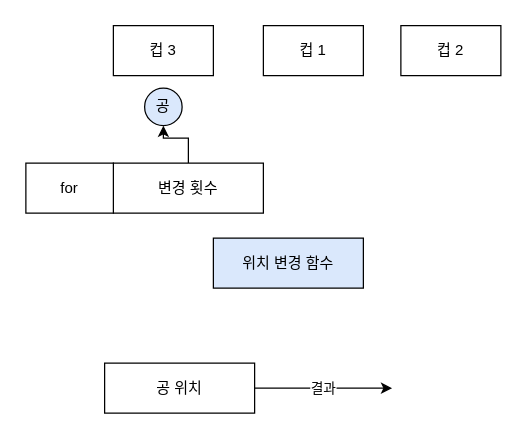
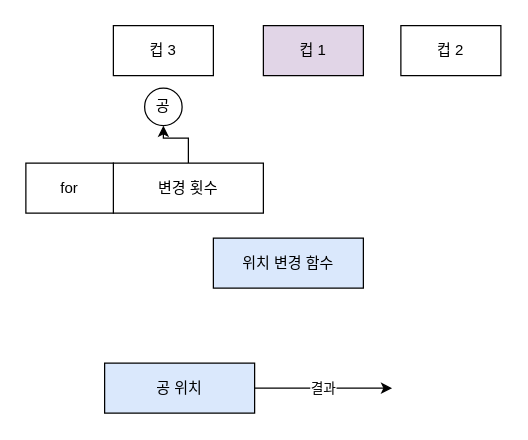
(313, 51) -> (313, 51)
(163, 107) -> (163, 107)
(179, 388) -> (179, 388)
